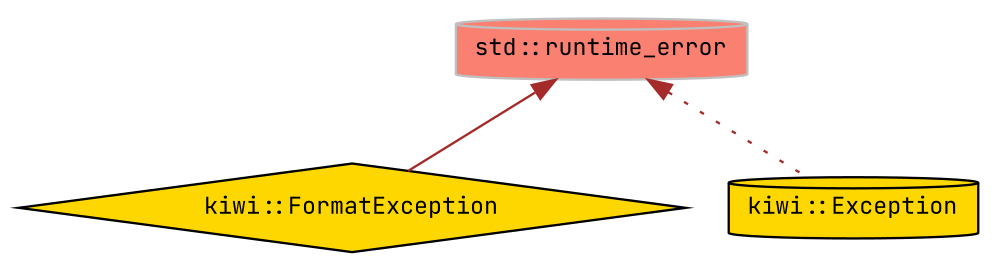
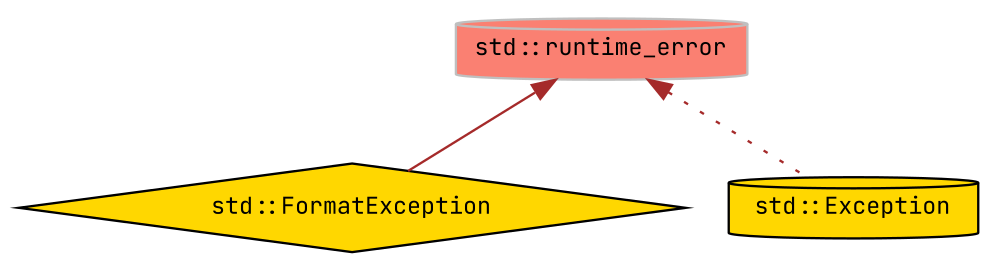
(352, 208) -> (352, 208)
(853, 208) -> (853, 208)
